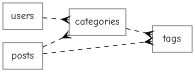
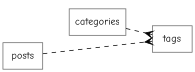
(23, 16) -> none
(53, 43) -> none
